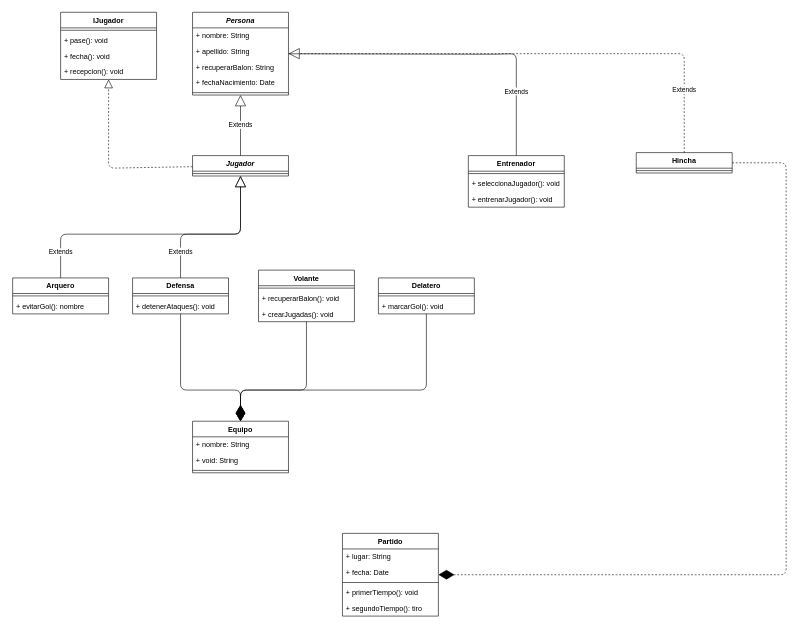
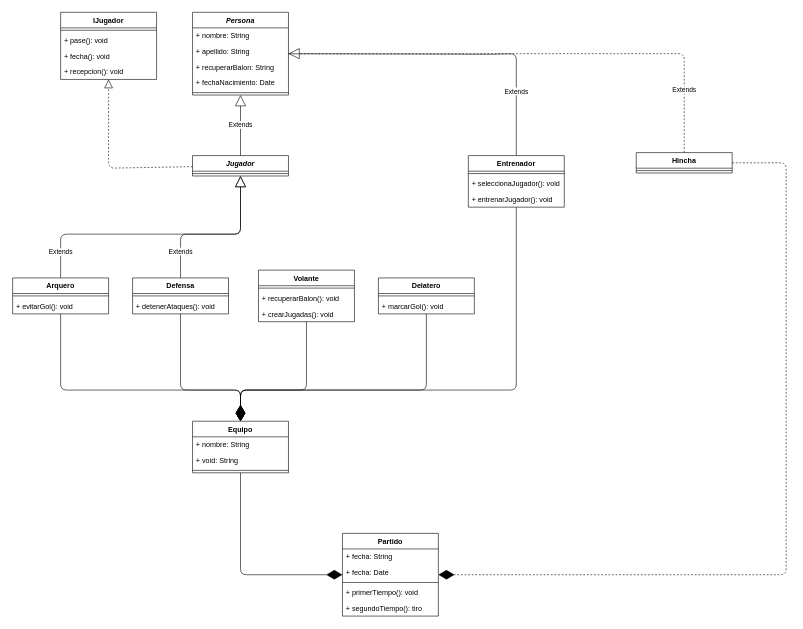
(53, 307) -> (48, 307)
none -> (516, 344)
none -> (84, 390)
none -> (240, 527)
(371, 557) -> (372, 557)
